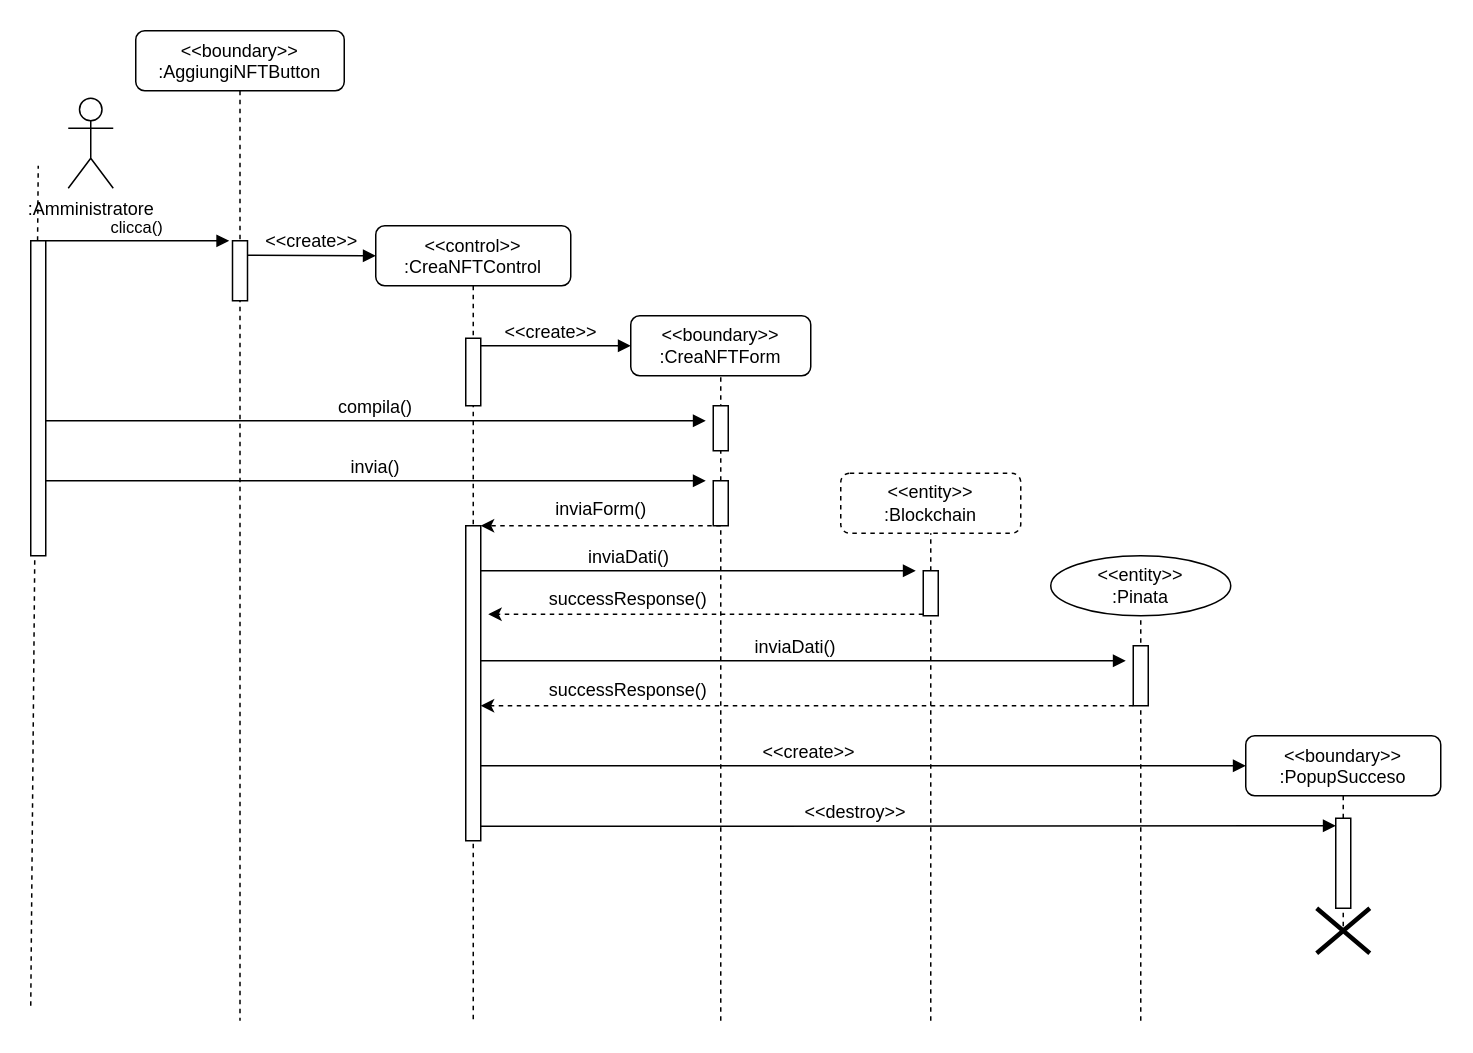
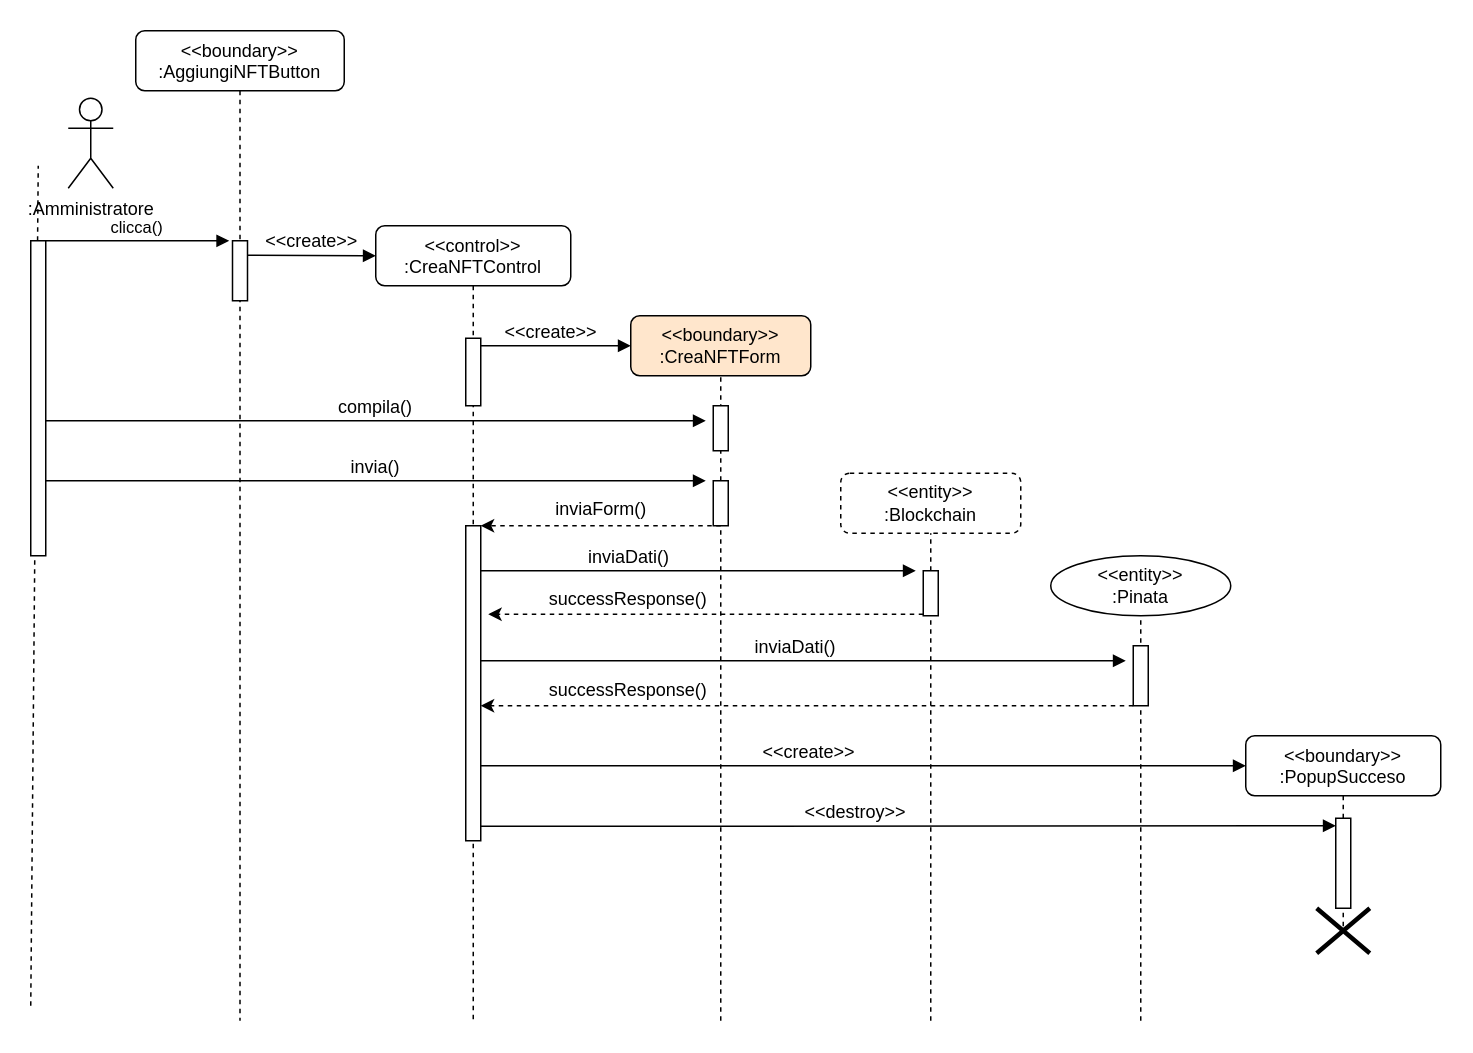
(721, 346) -> (721, 346)
